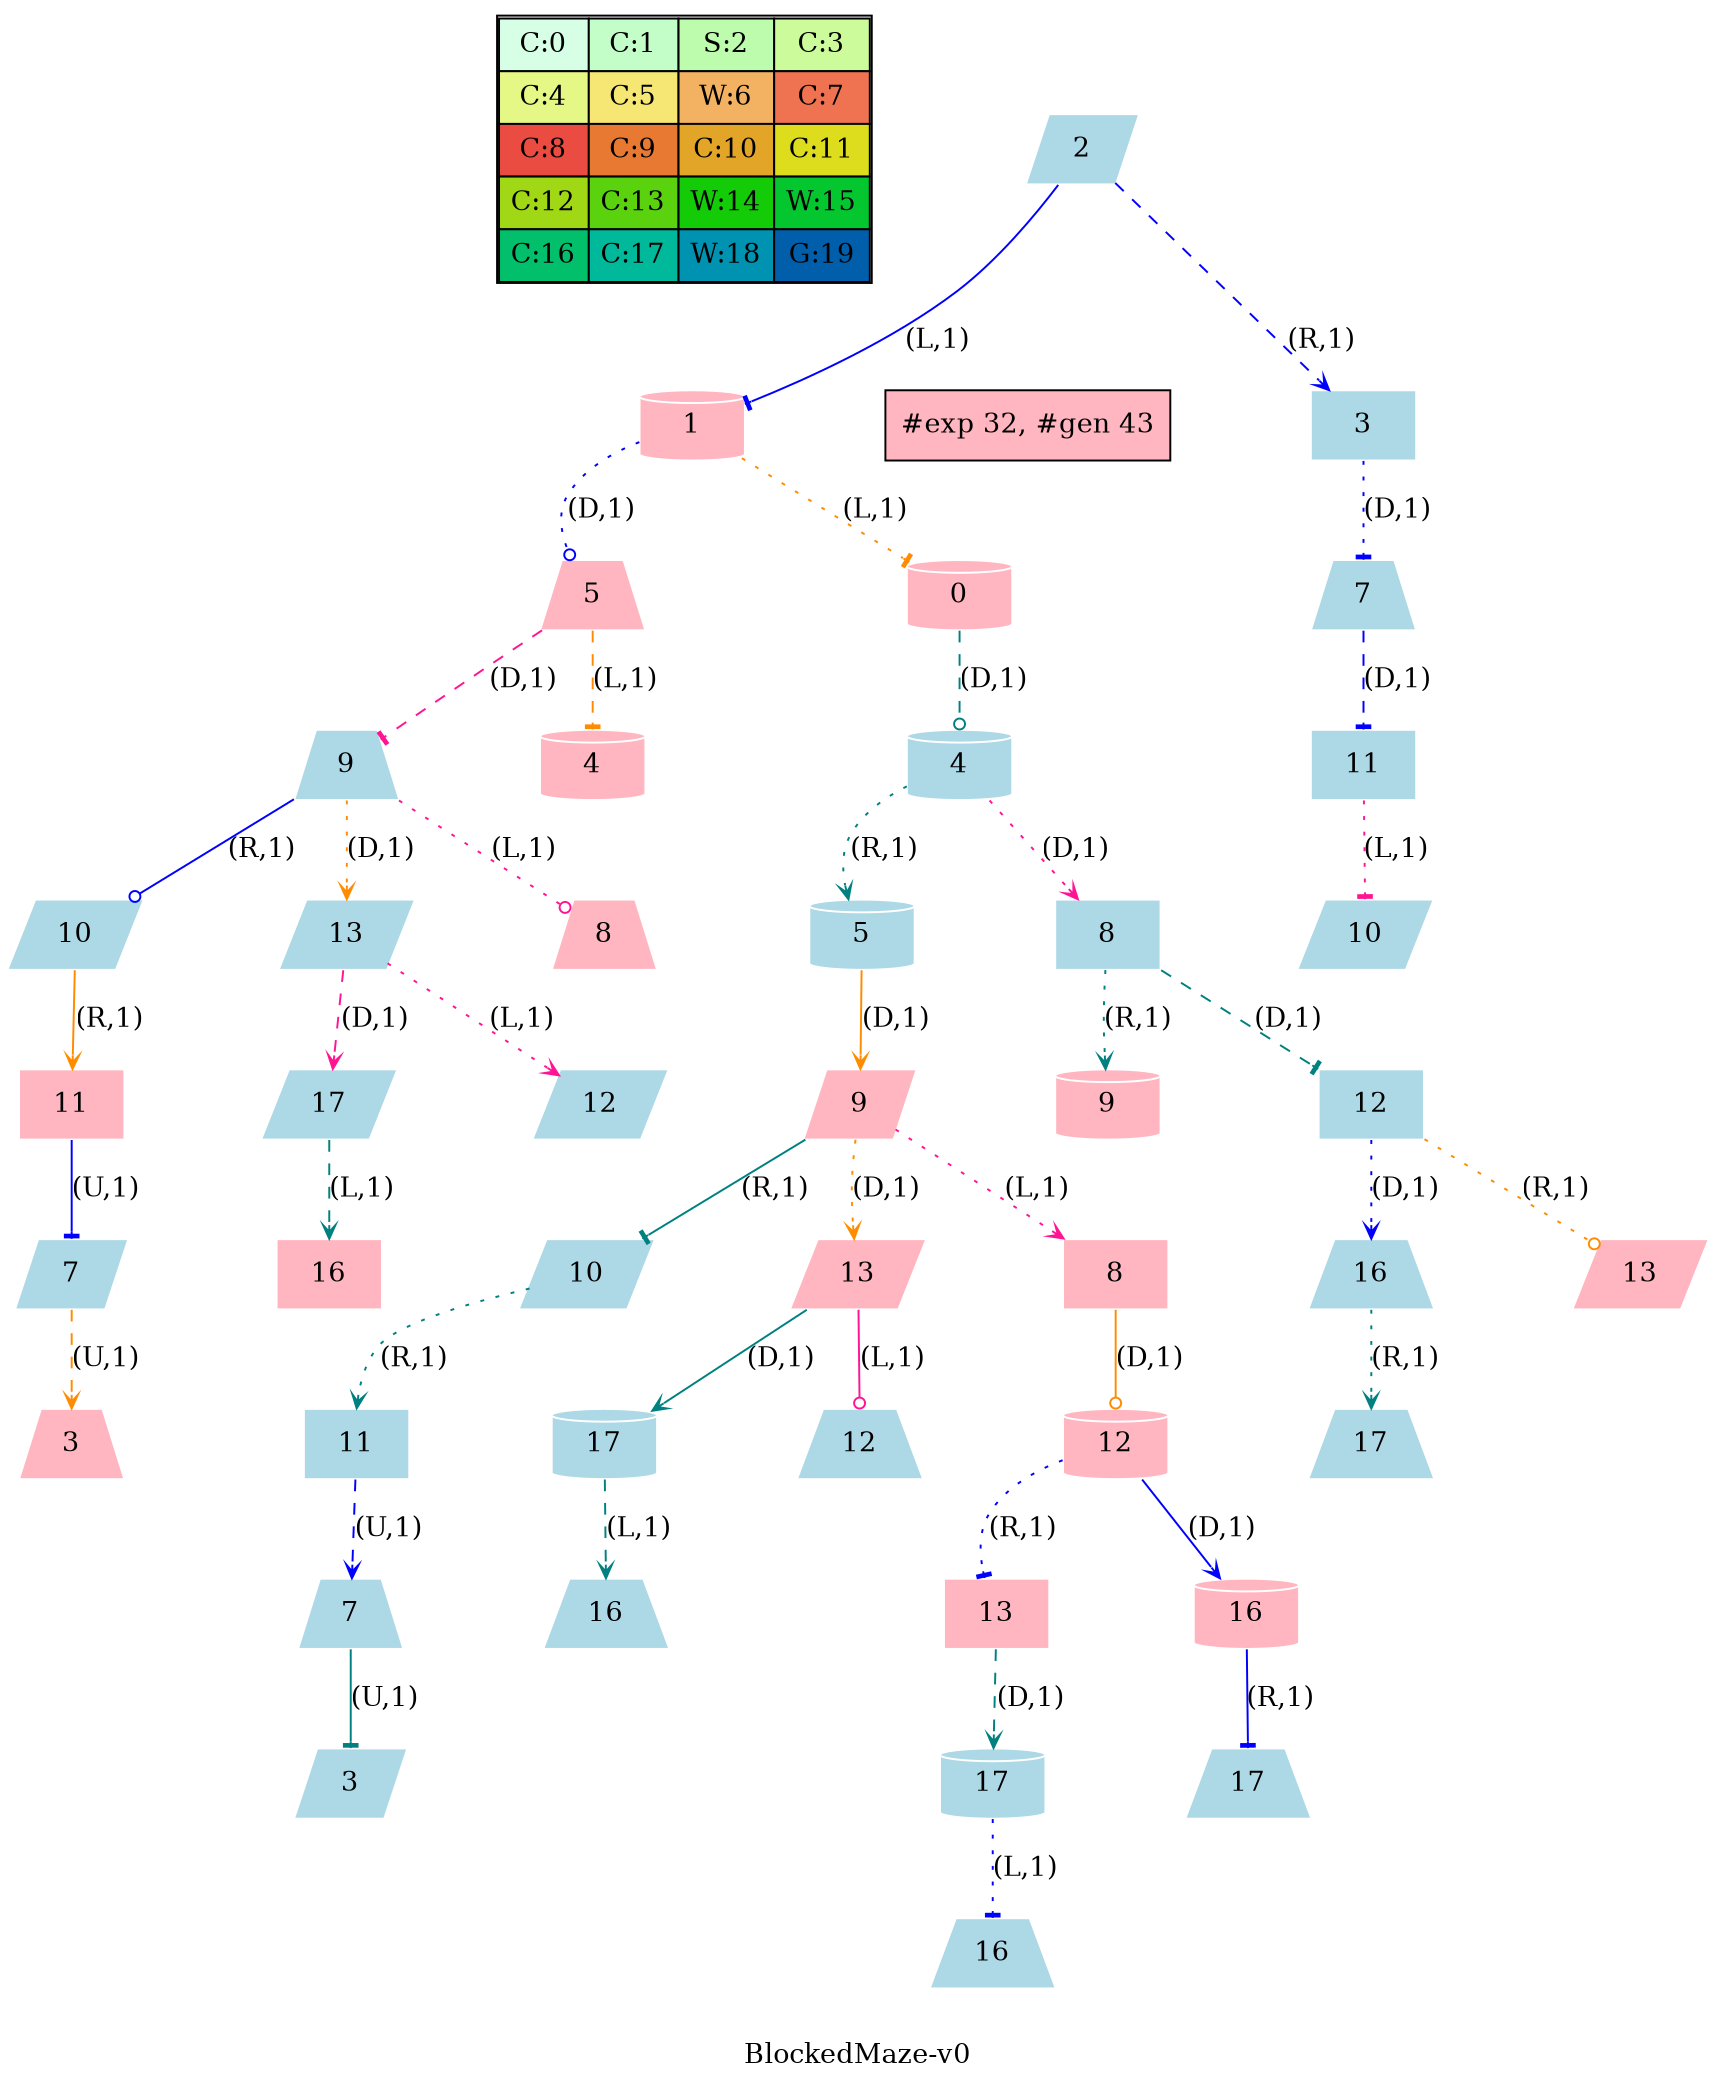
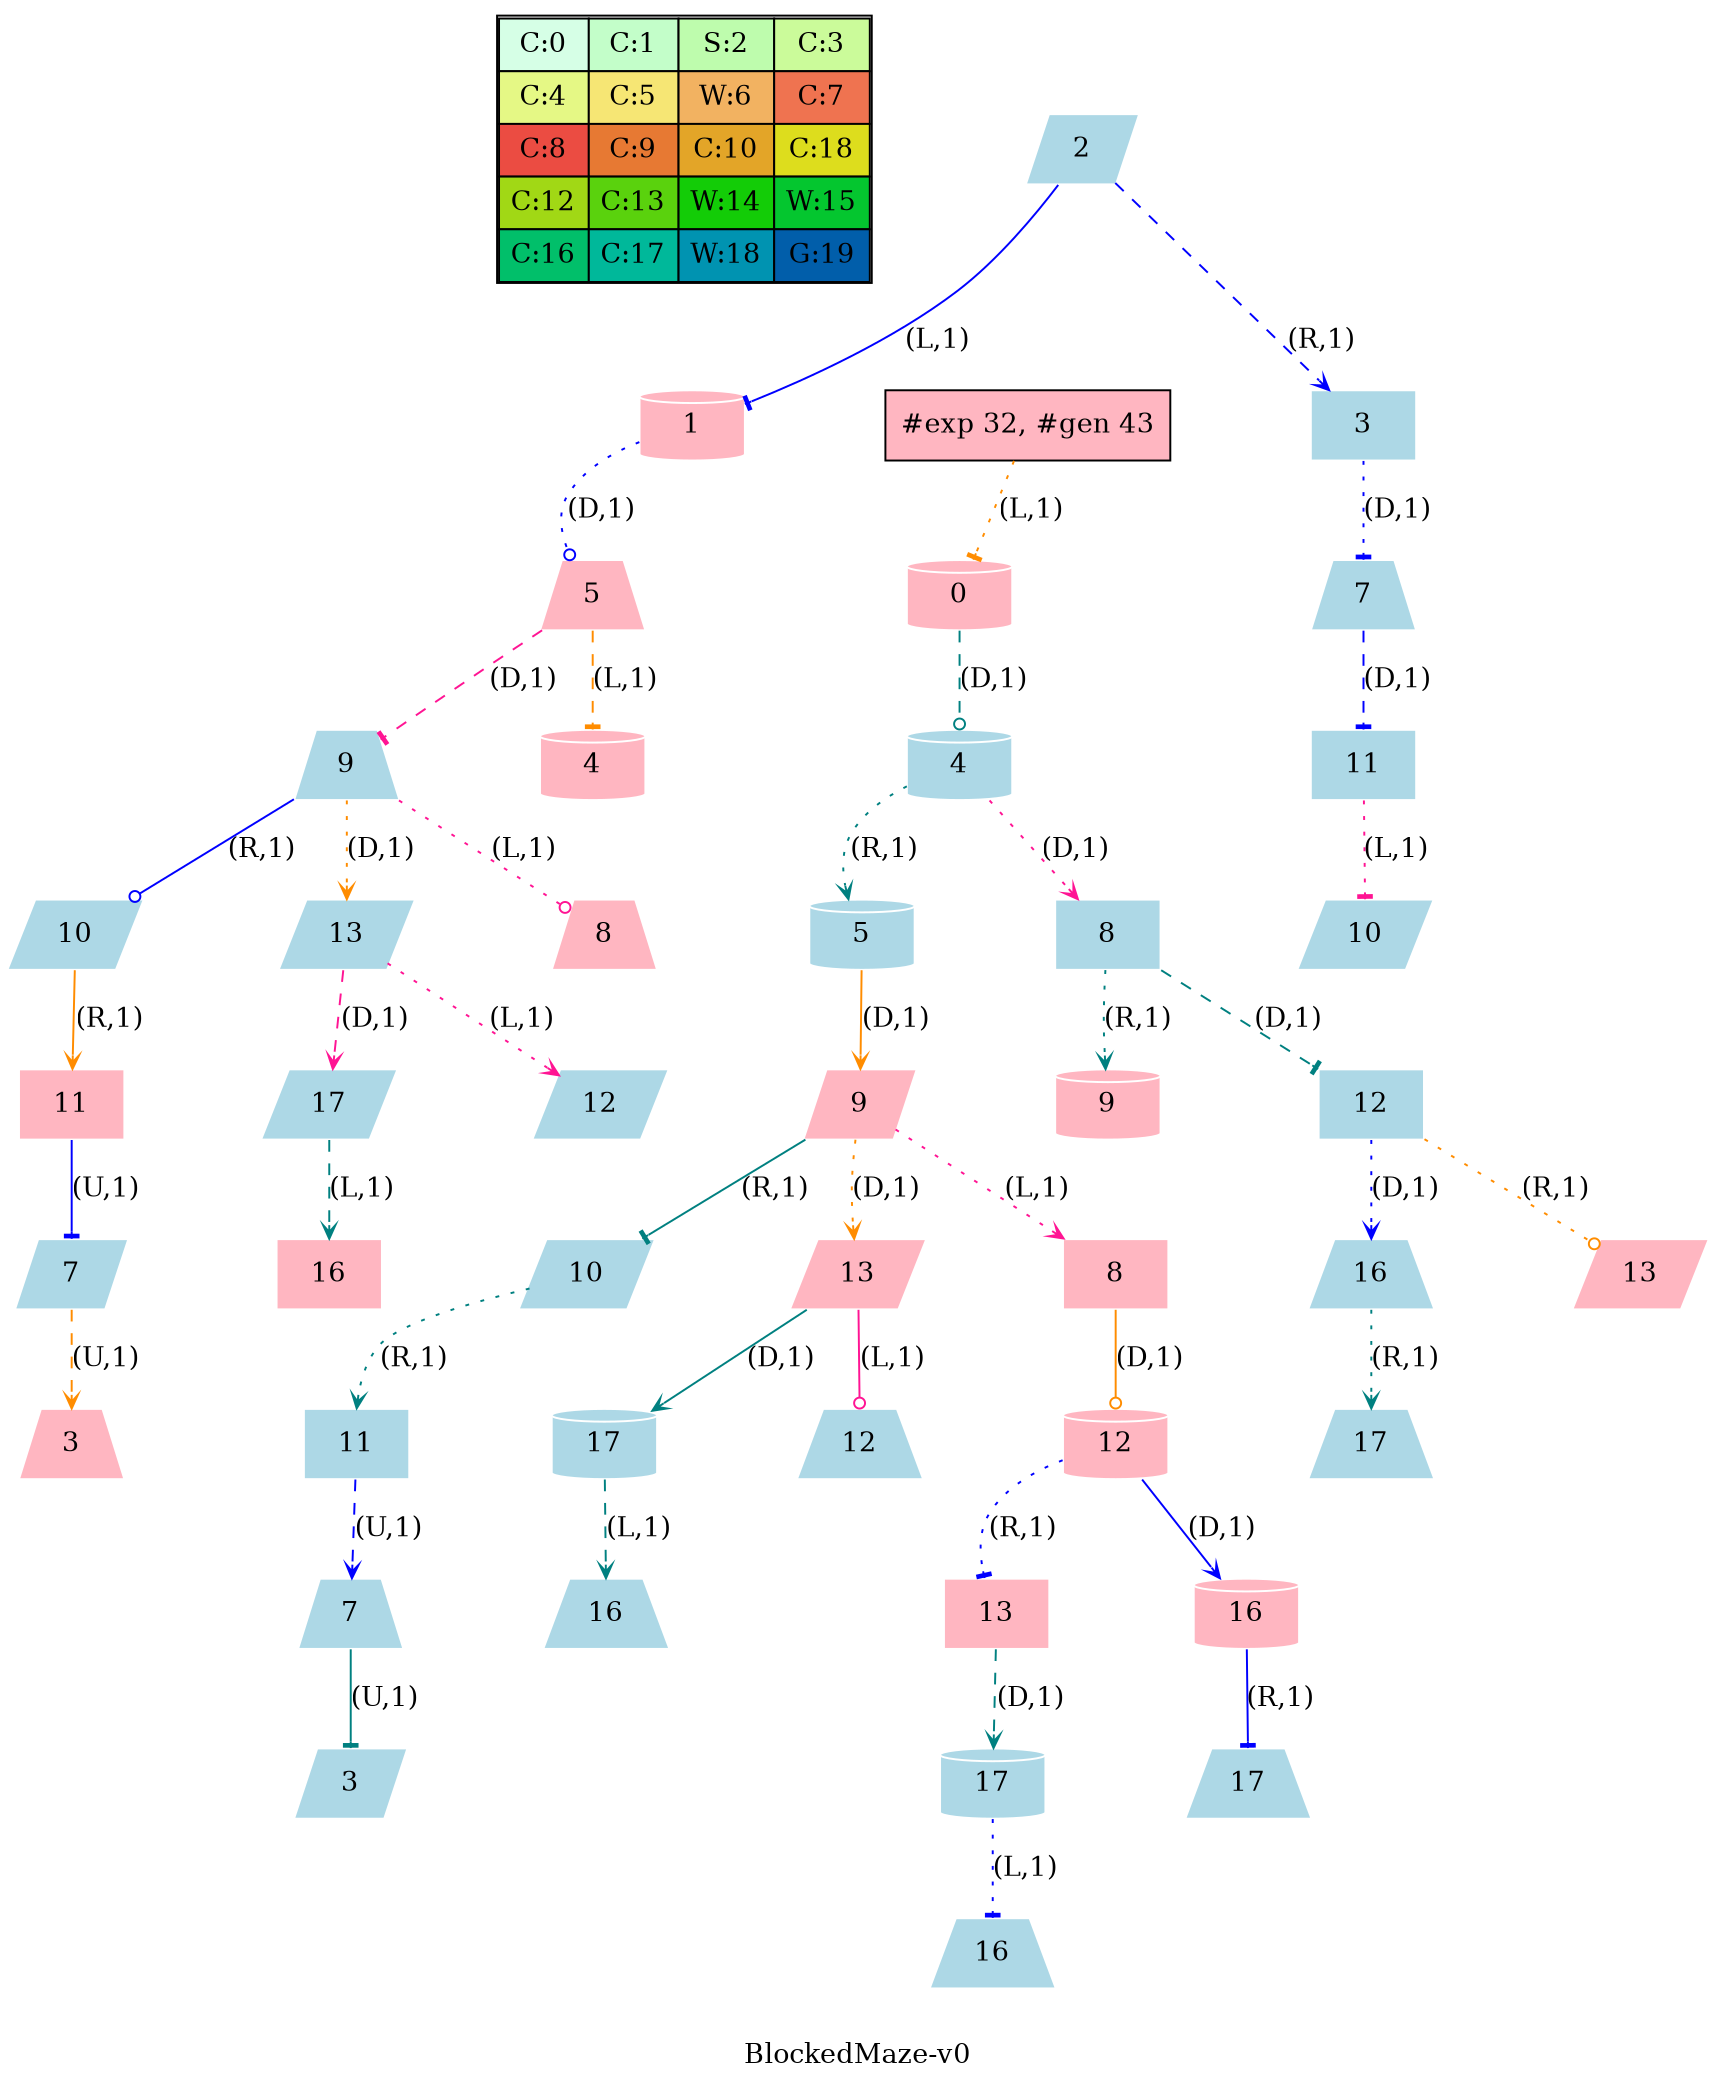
(822, 149) -> (822, 149)
(822, 508) -> (995, 507)
